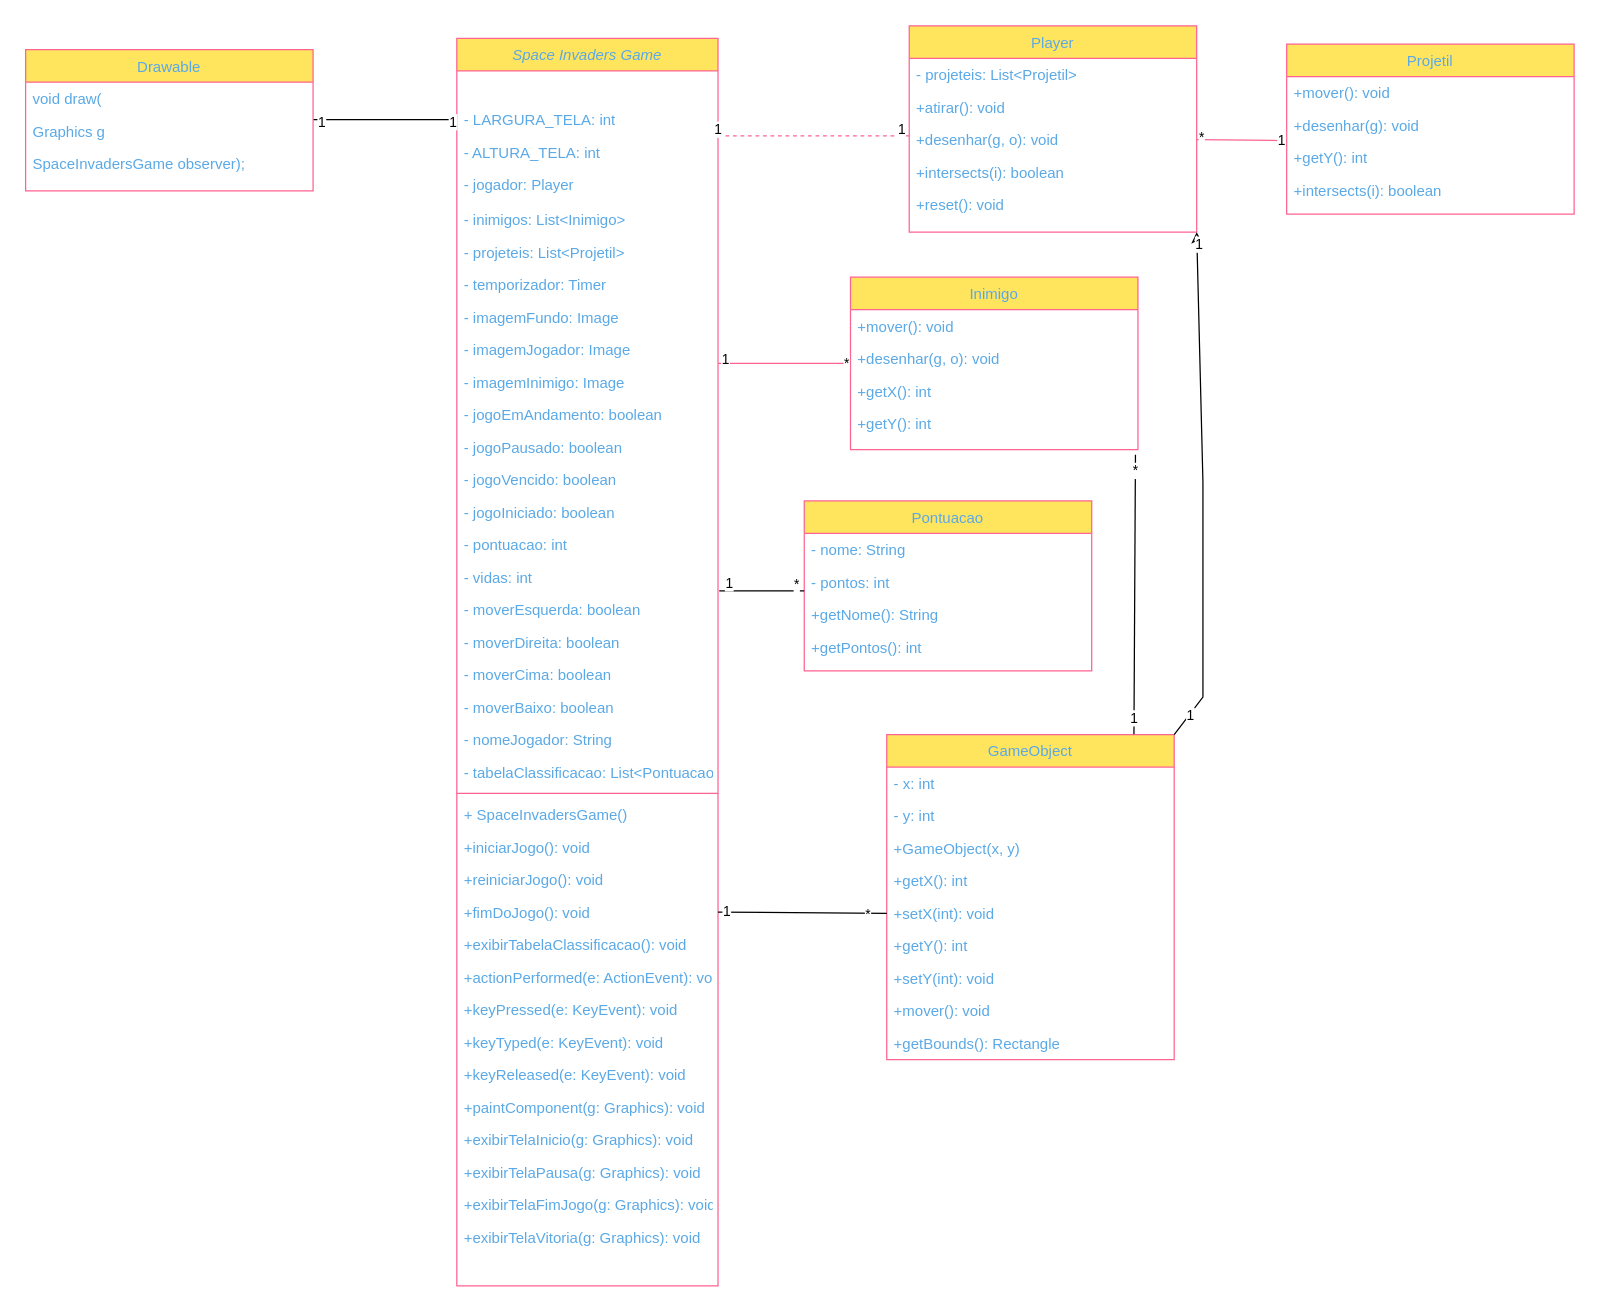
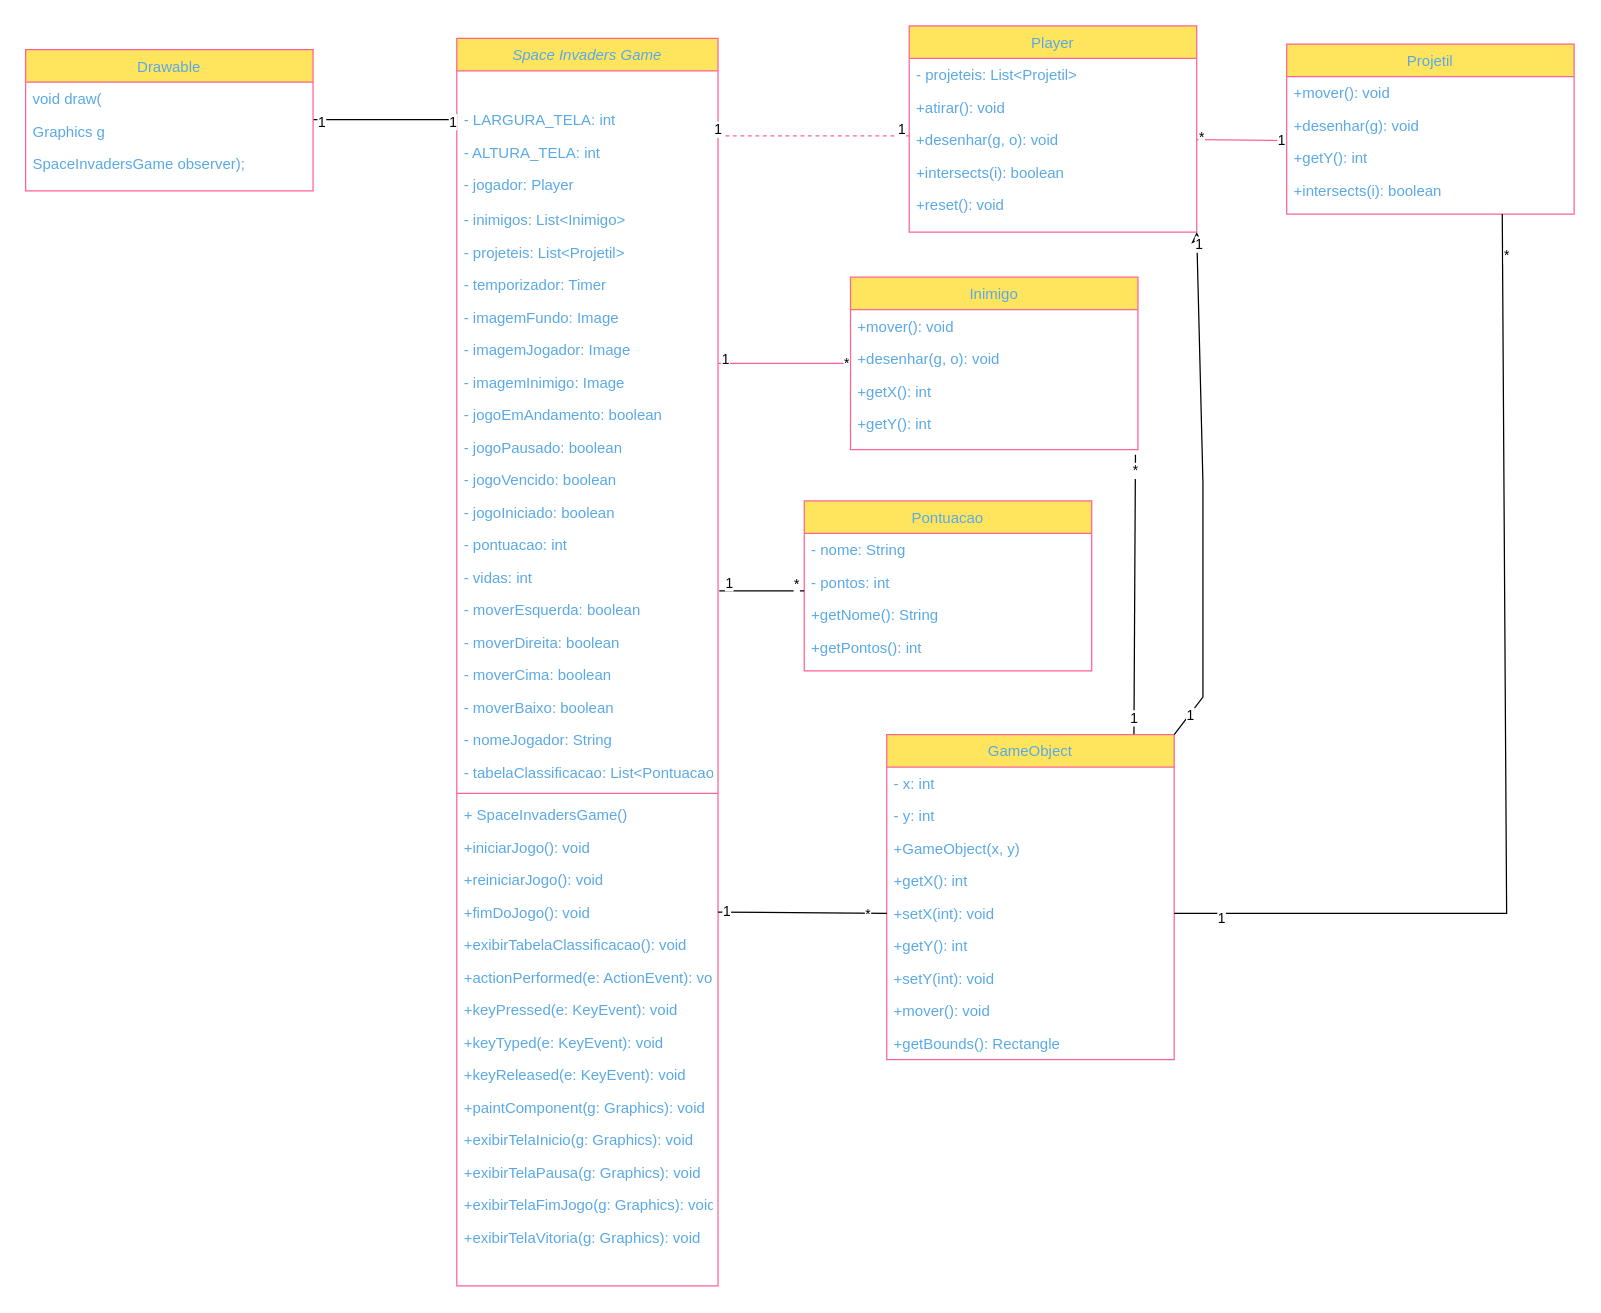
none -> (1506, 730)
